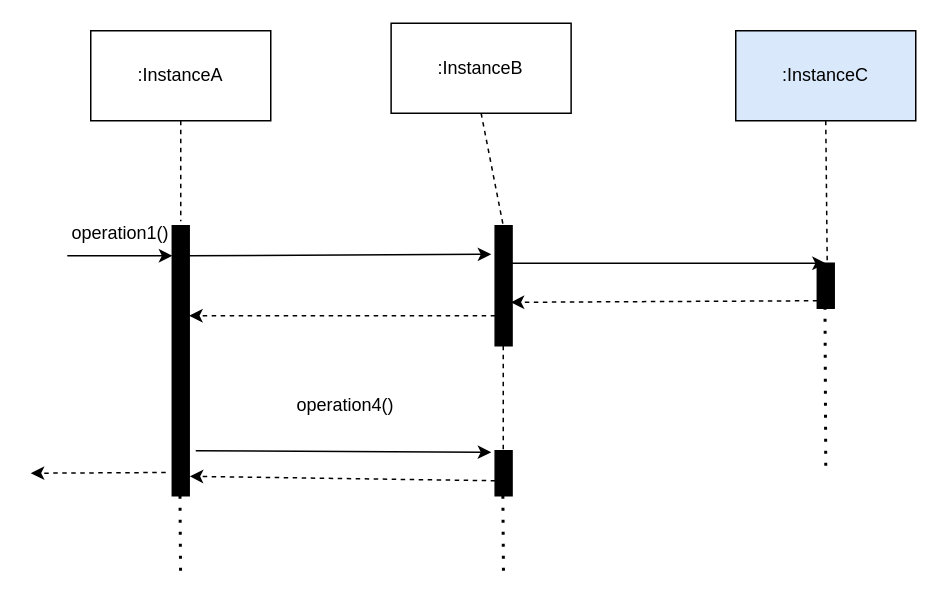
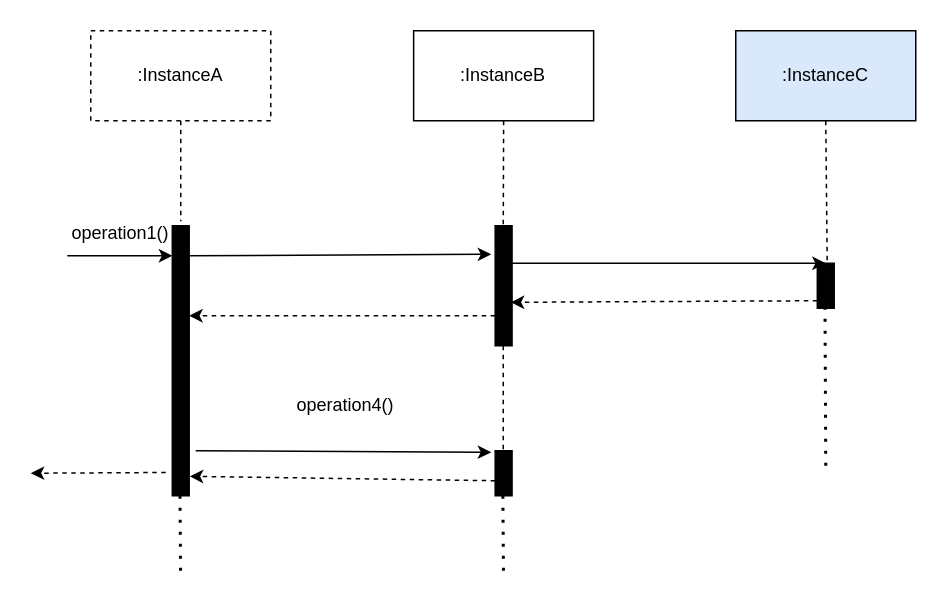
(481, 68) -> (504, 76)
(181, 76) -> (181, 76)
